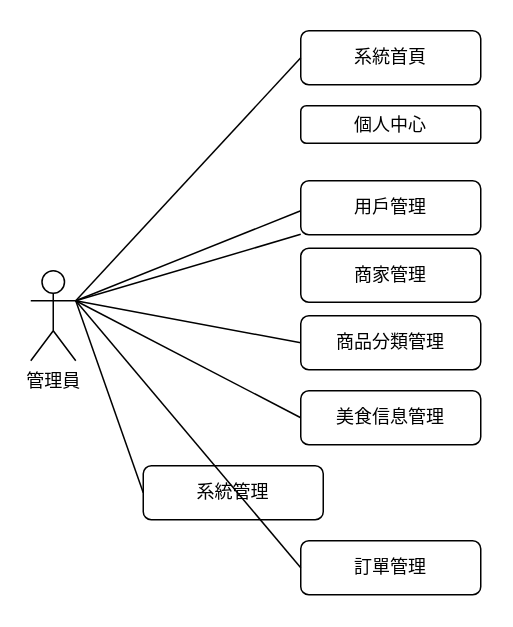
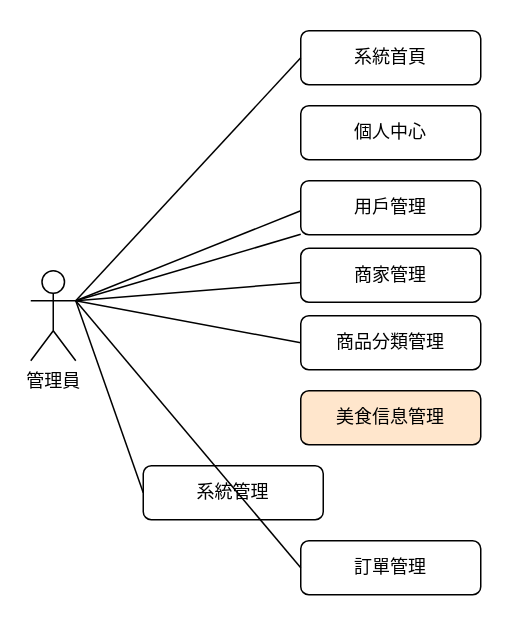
(391, 125) -> (391, 133)
(191, 361) -> (192, 291)
(391, 418) -> (391, 418)
